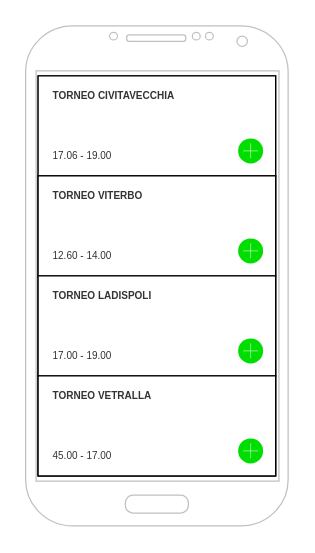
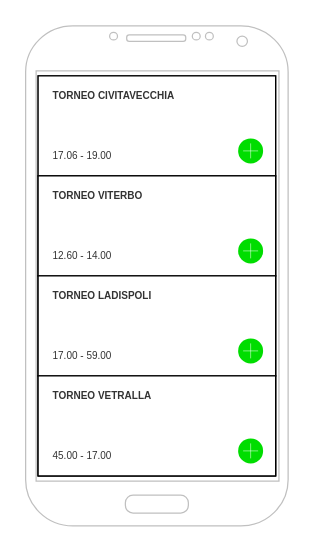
(97, 326) -> (97, 326)
